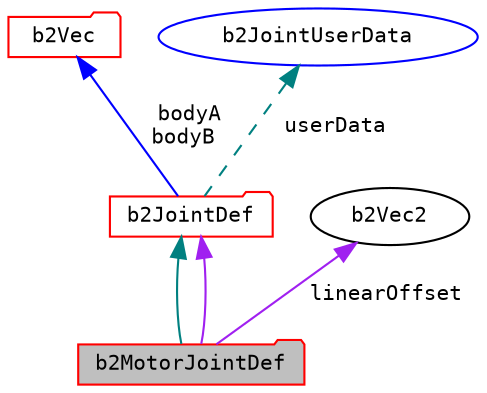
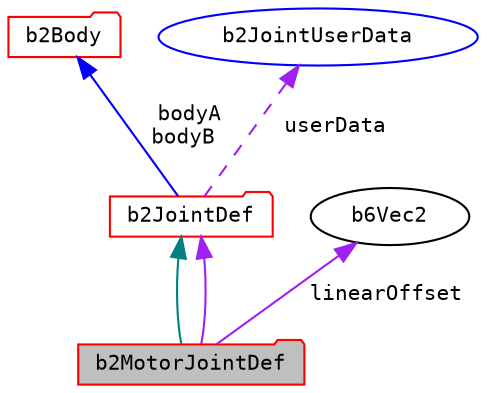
(64, 37) -> (64, 37)
(245, 140) -> (245, 140)
(390, 217) -> (390, 217)
